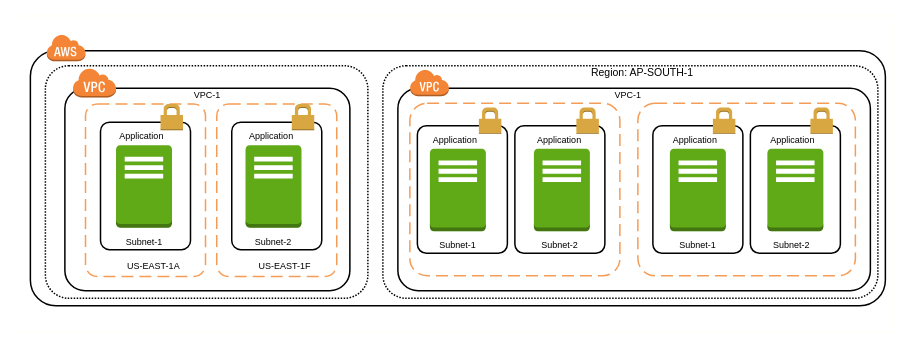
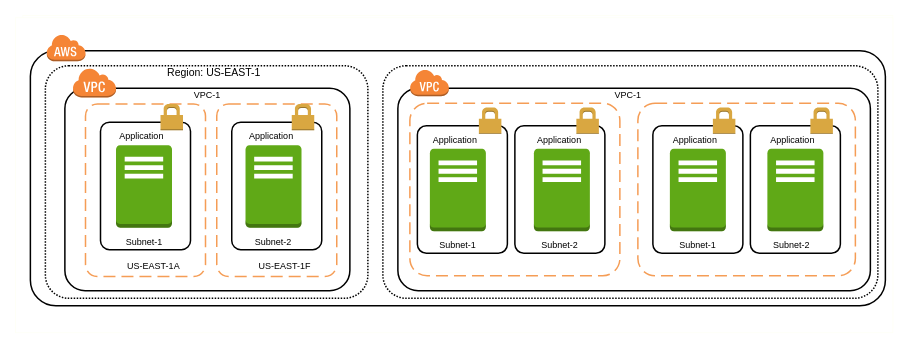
none -> (214, 72)
(642, 72) -> none
